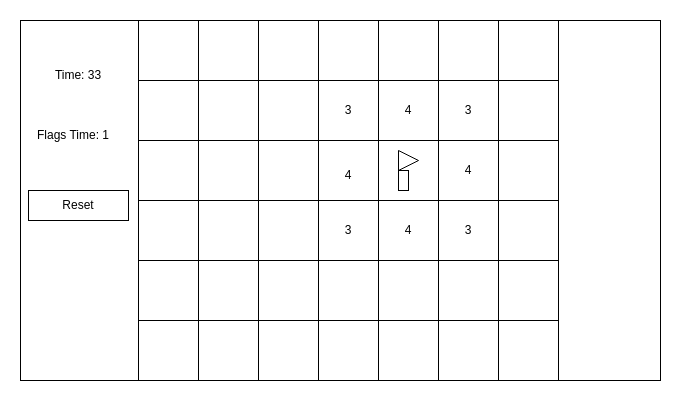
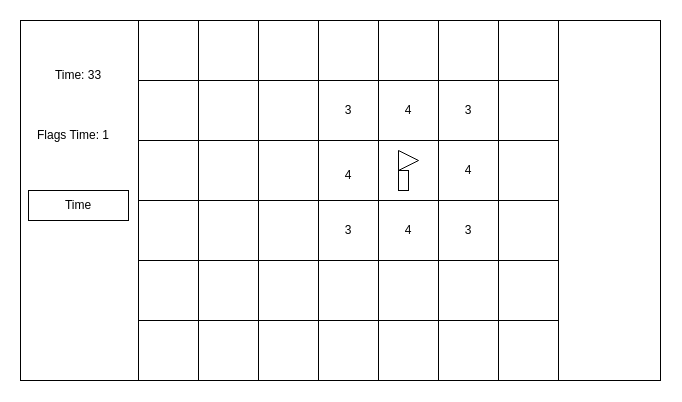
(79, 206) -> (79, 206)
